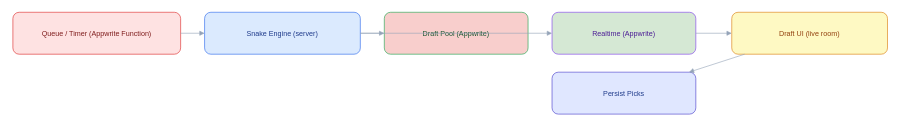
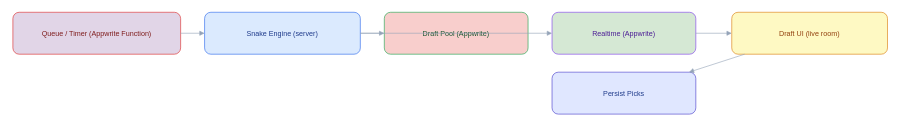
(96, 33) -> (96, 33)
